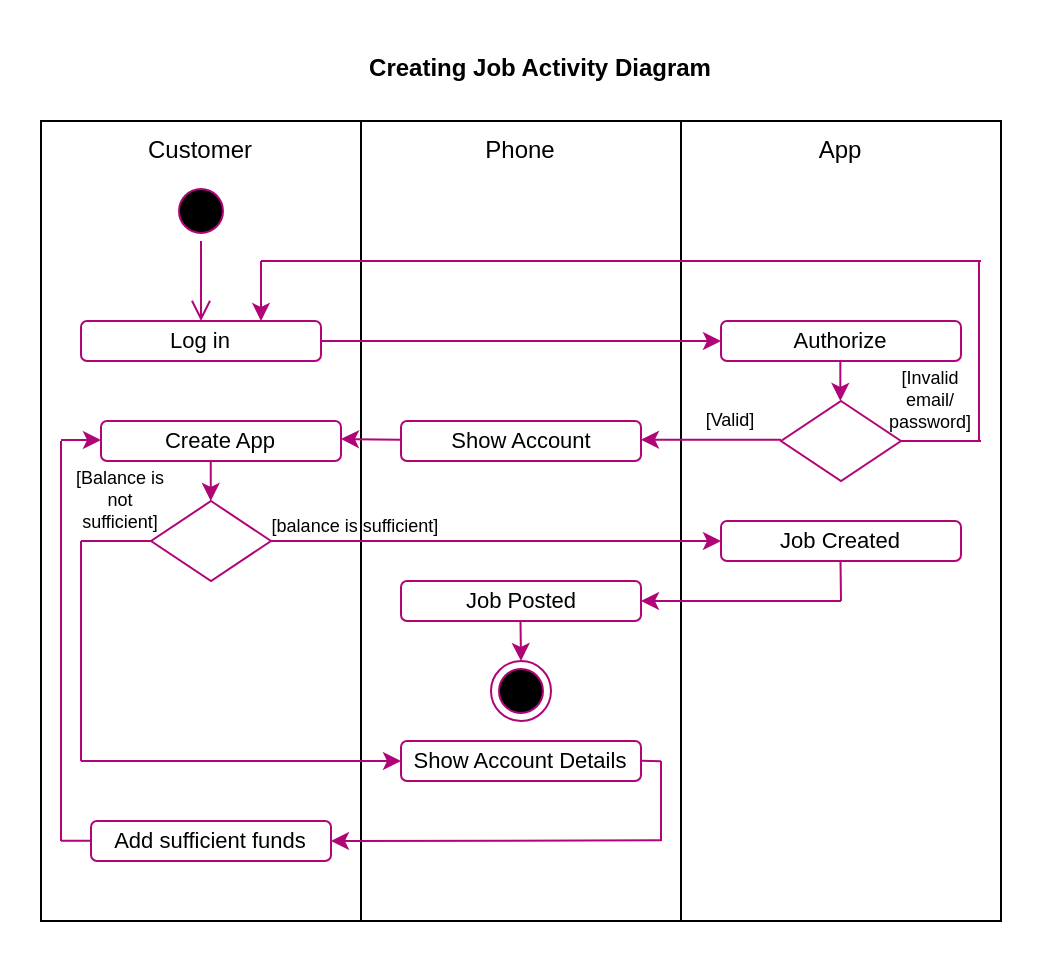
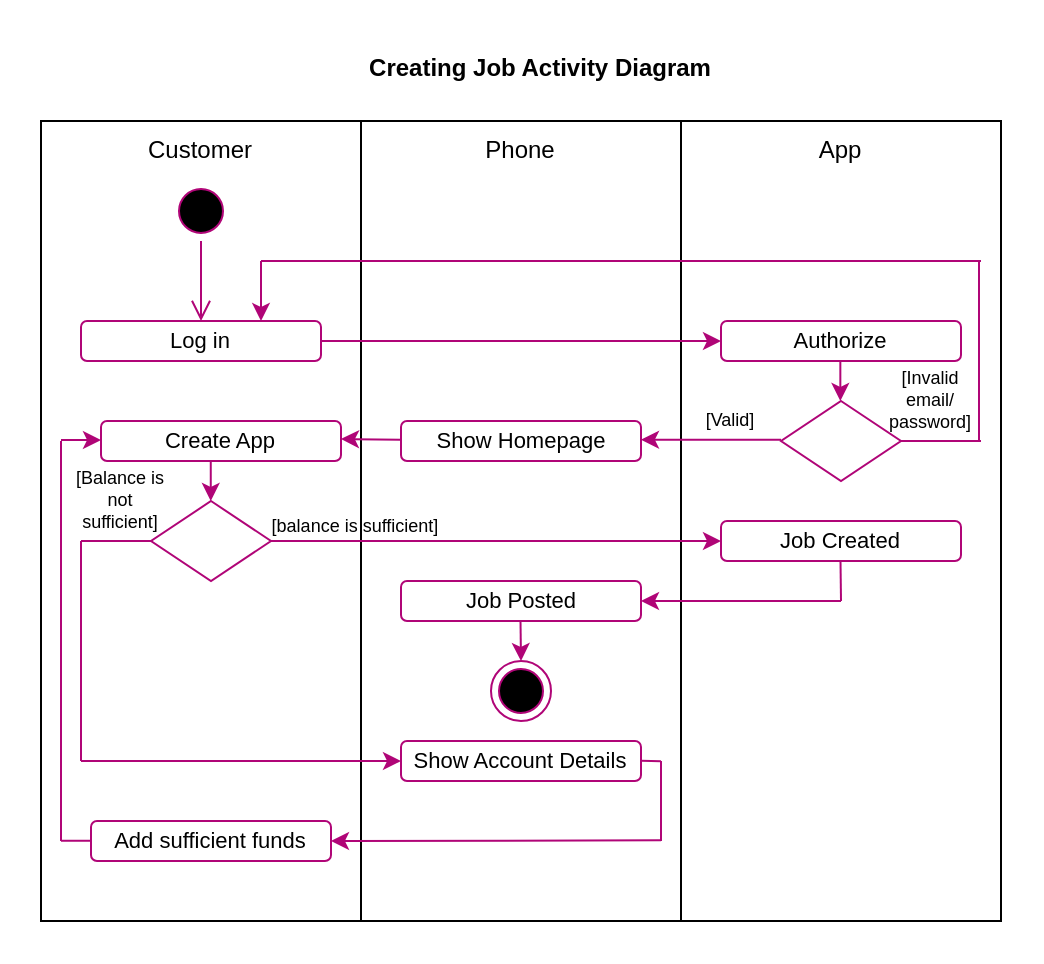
(522, 441) -> (522, 441)
